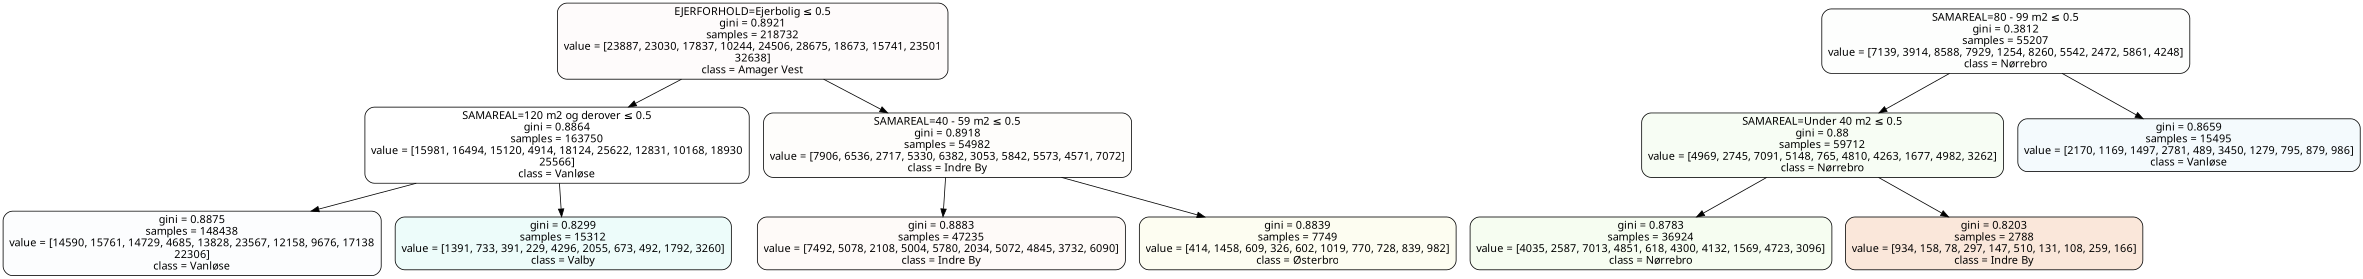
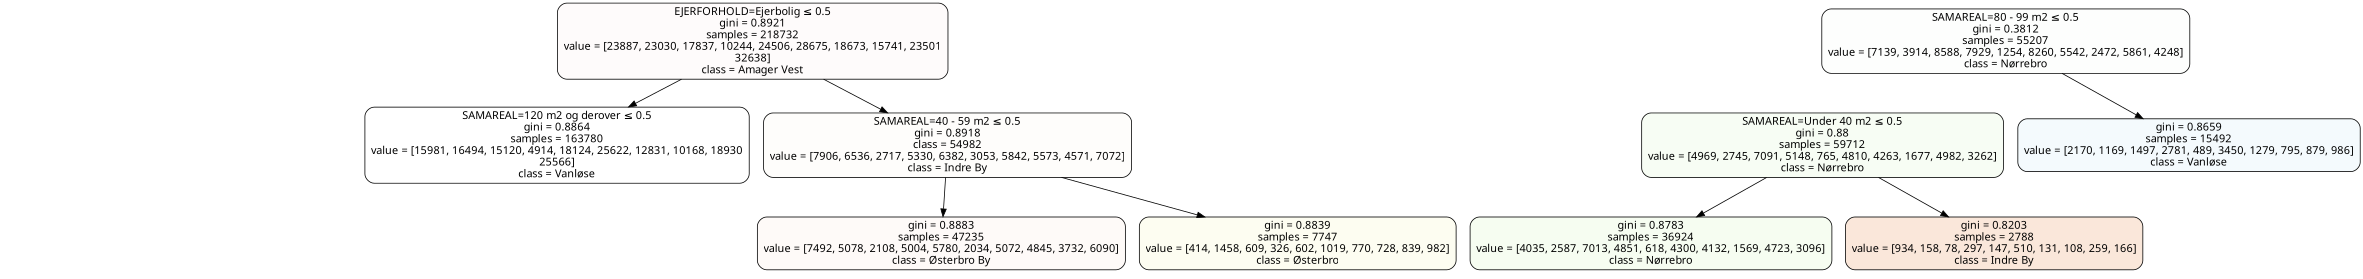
(1918, 91) -> none
(557, 139) -> (557, 139)
(2189, 139) -> (2189, 139)
(948, 145) -> (948, 145)
(1298, 237) -> (1298, 237)
(192, 243) -> none
(563, 243) -> none
(941, 260) -> (941, 260)
